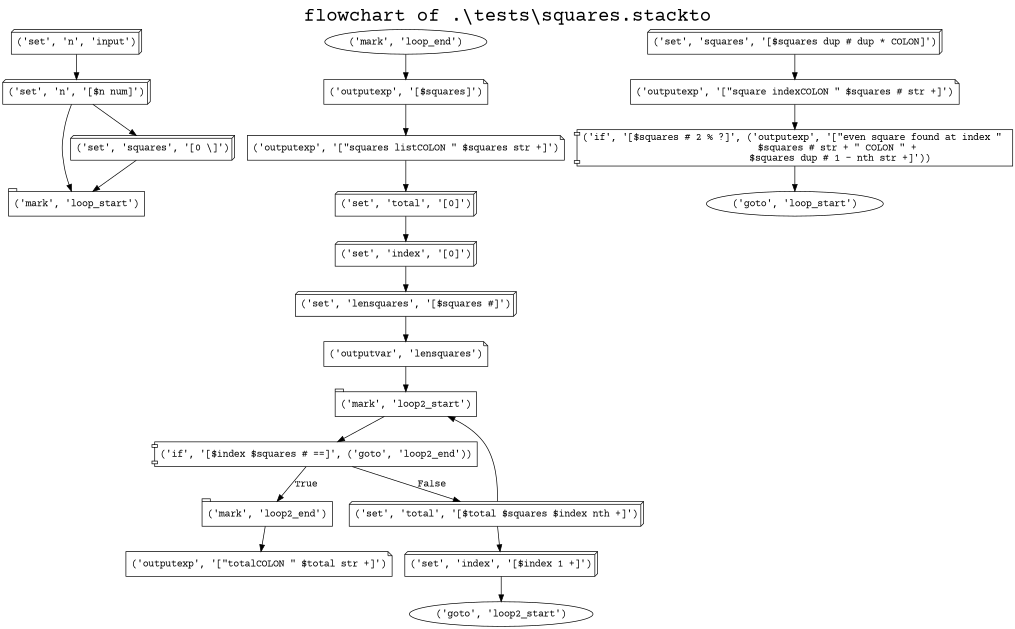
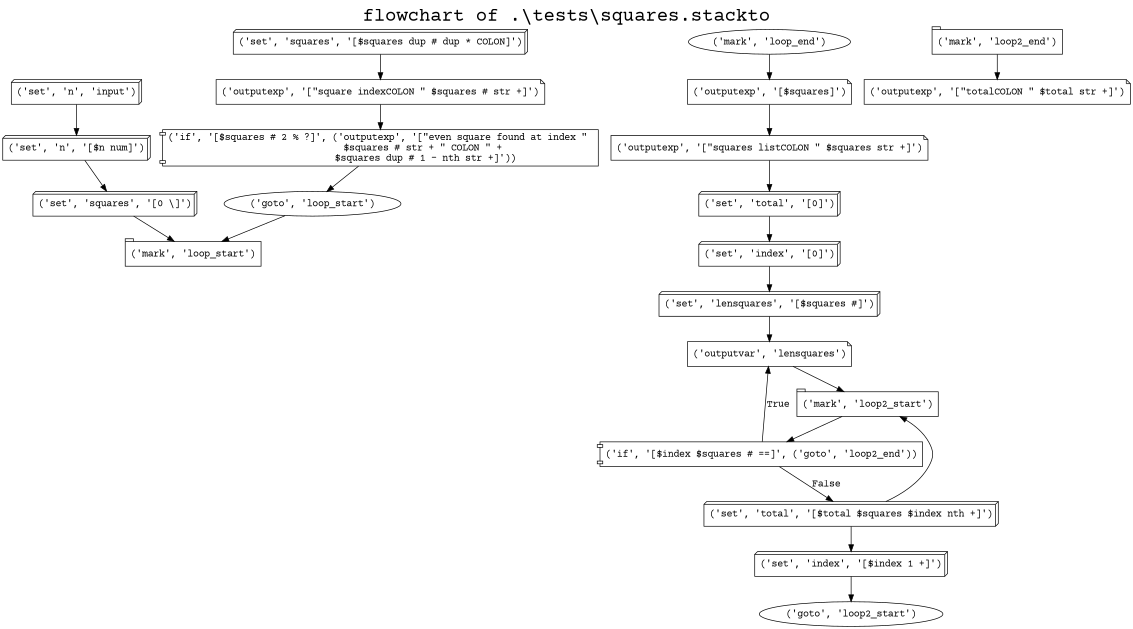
(62, 144) -> (257, 227)
(294, 481) -> (765, 408)
